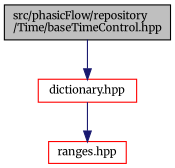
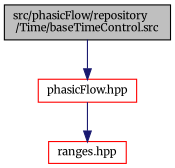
(87, 22) -> (87, 22)
(87, 91) -> (87, 91)
